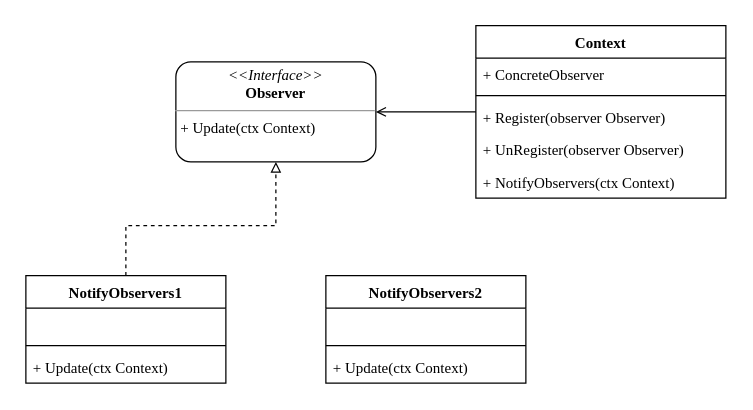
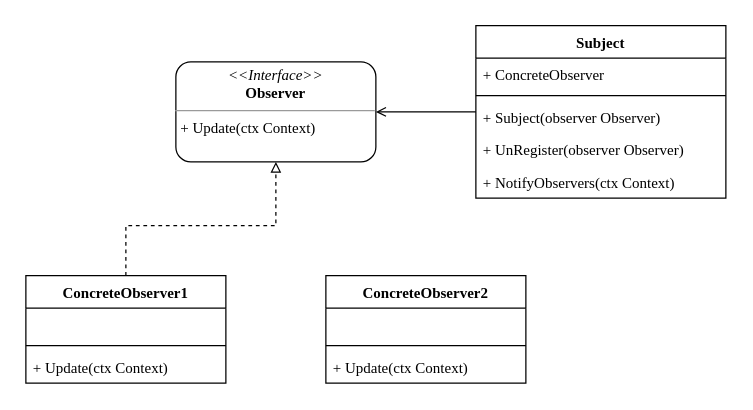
(600, 43) -> (600, 43)
(598, 118) -> (596, 118)
(125, 293) -> (125, 293)
(425, 293) -> (425, 293)
